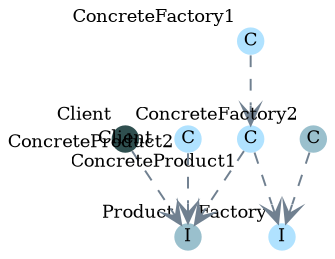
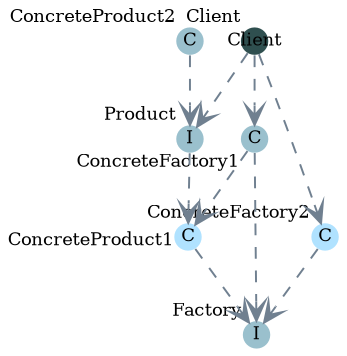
(251, 41) -> (255, 139)
none -> (255, 80)
none -> (287, 129)
(188, 139) -> (190, 41)
(313, 139) -> (325, 237)
(225, 180) -> (189, 178)
none -> (255, 227)
(282, 237) -> (257, 335)
